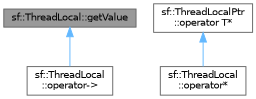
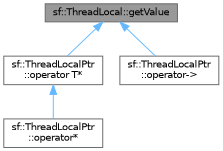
none -> (81, 42)
(70, 81) -> (169, 70)
(203, 81) -> (53, 133)
